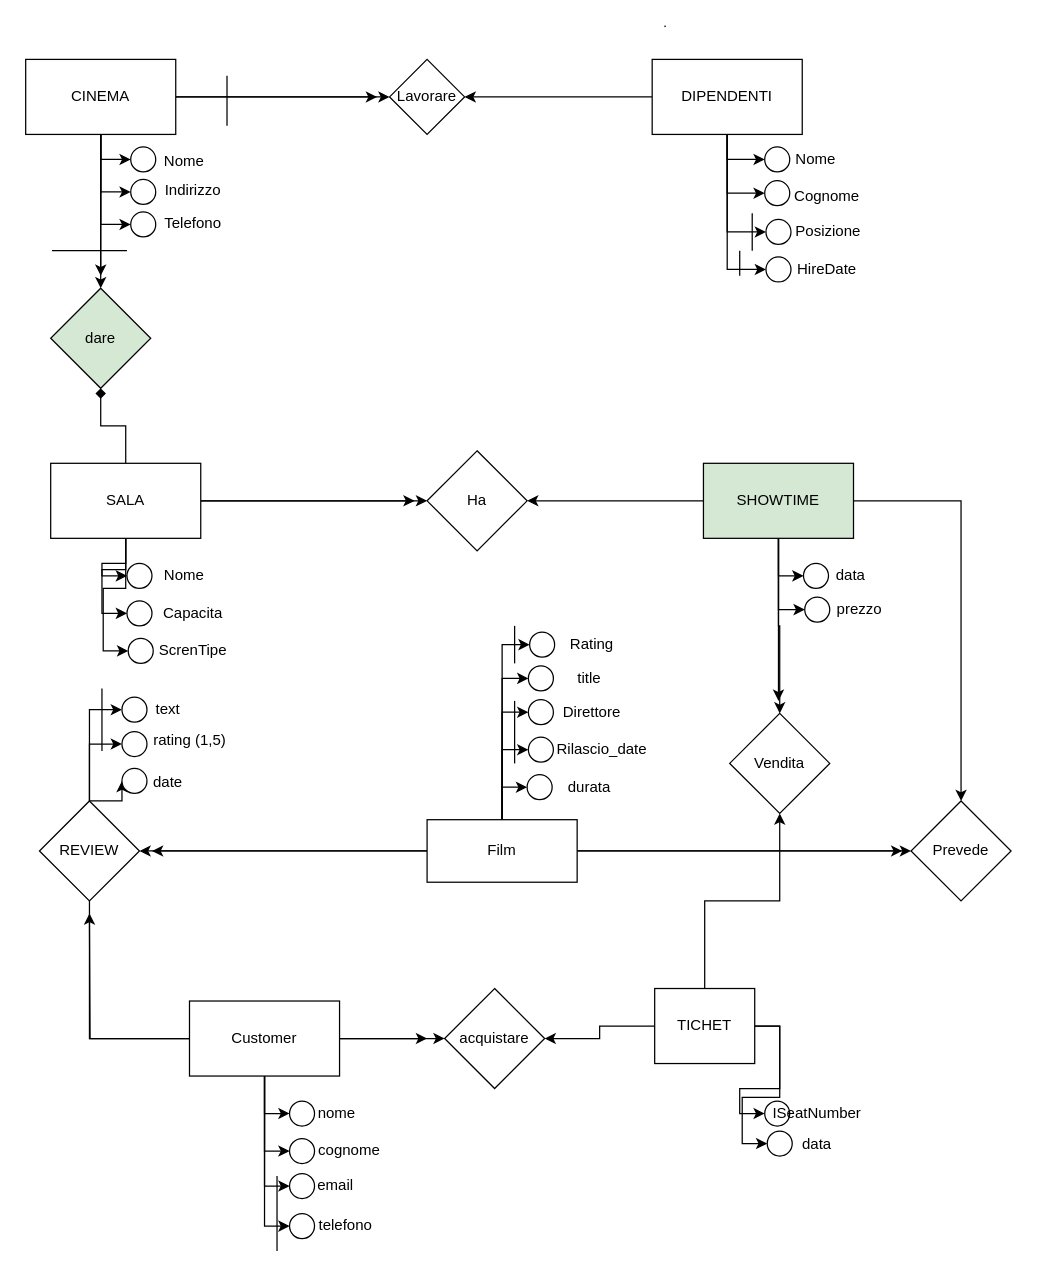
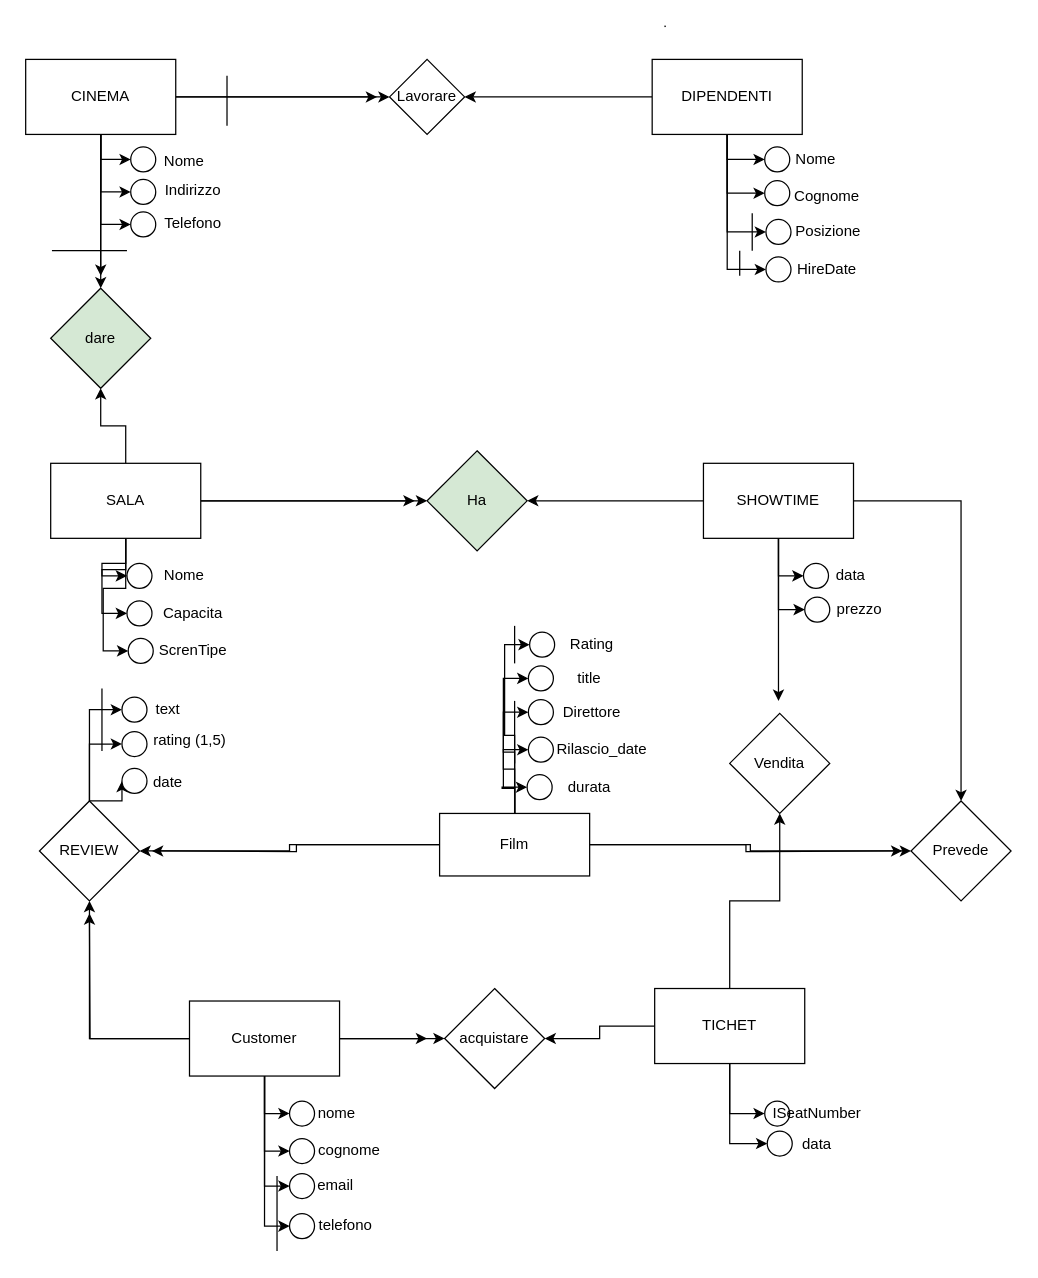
(101, 399) -> (101, 398)
(477, 501) -> (477, 501)
(778, 501) -> (778, 501)
(779, 701) -> none
(502, 851) -> (514, 844)
(89, 907) -> (89, 911)
(704, 1026) -> (729, 1026)
